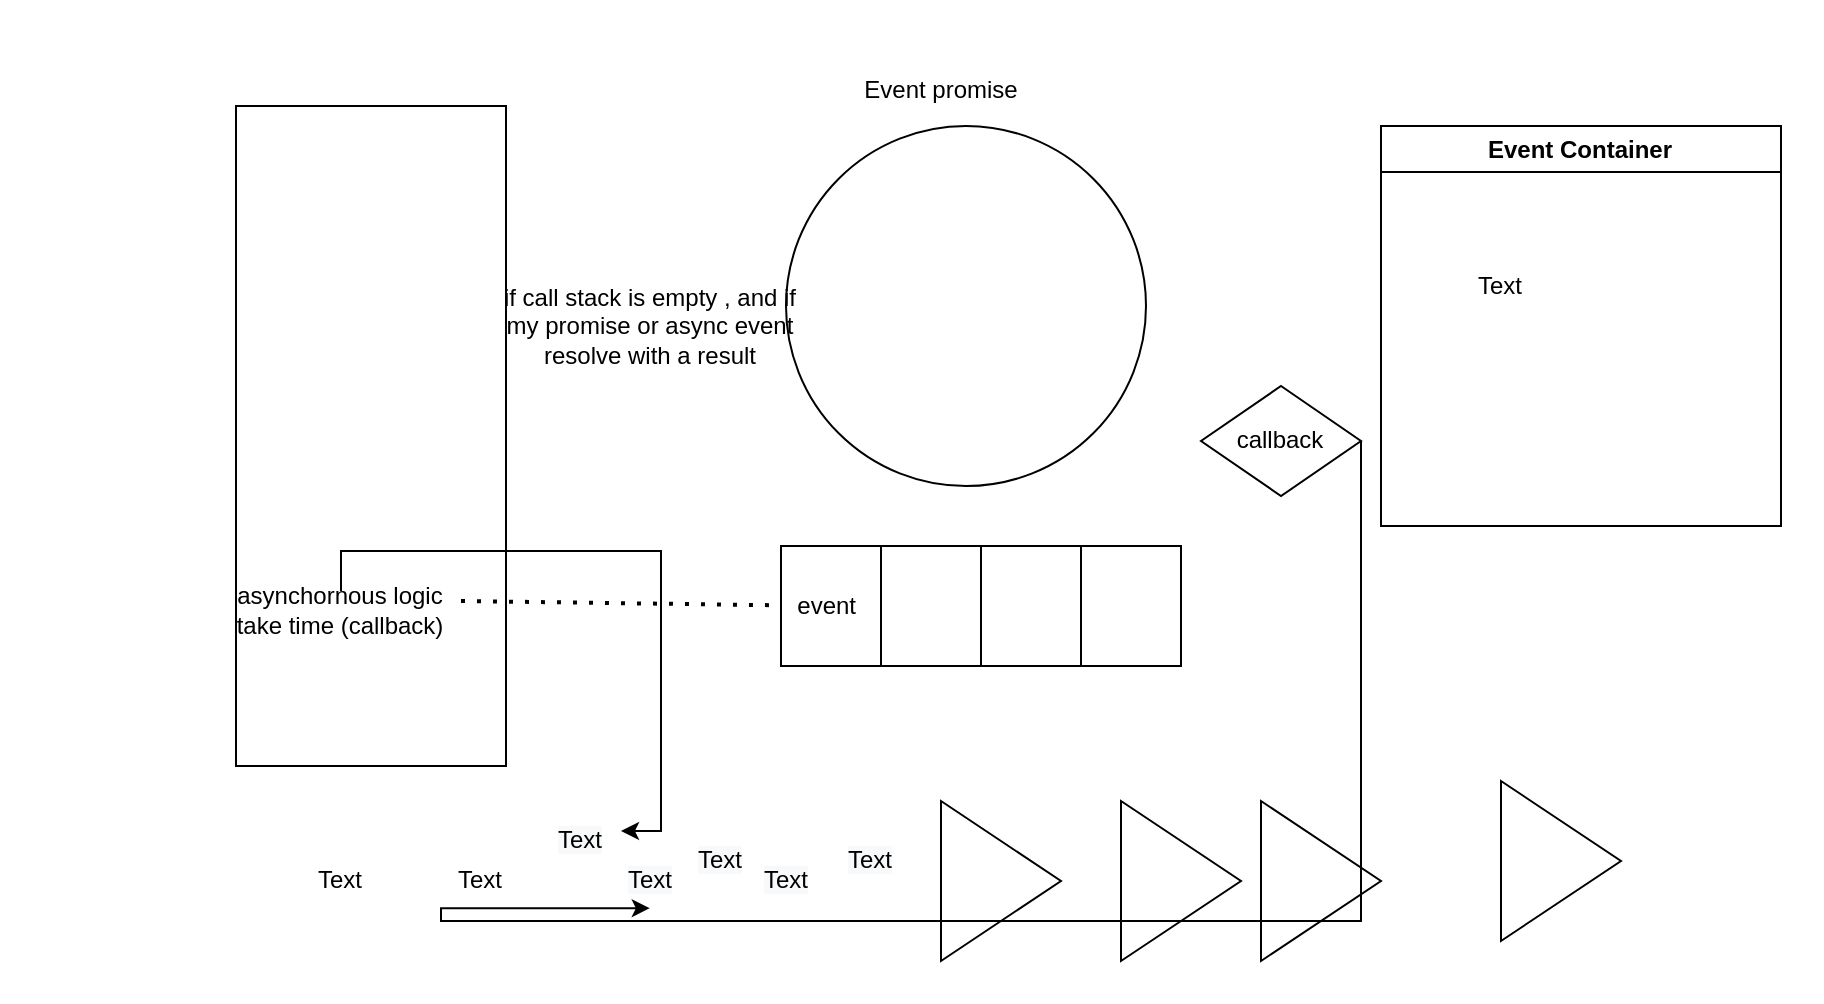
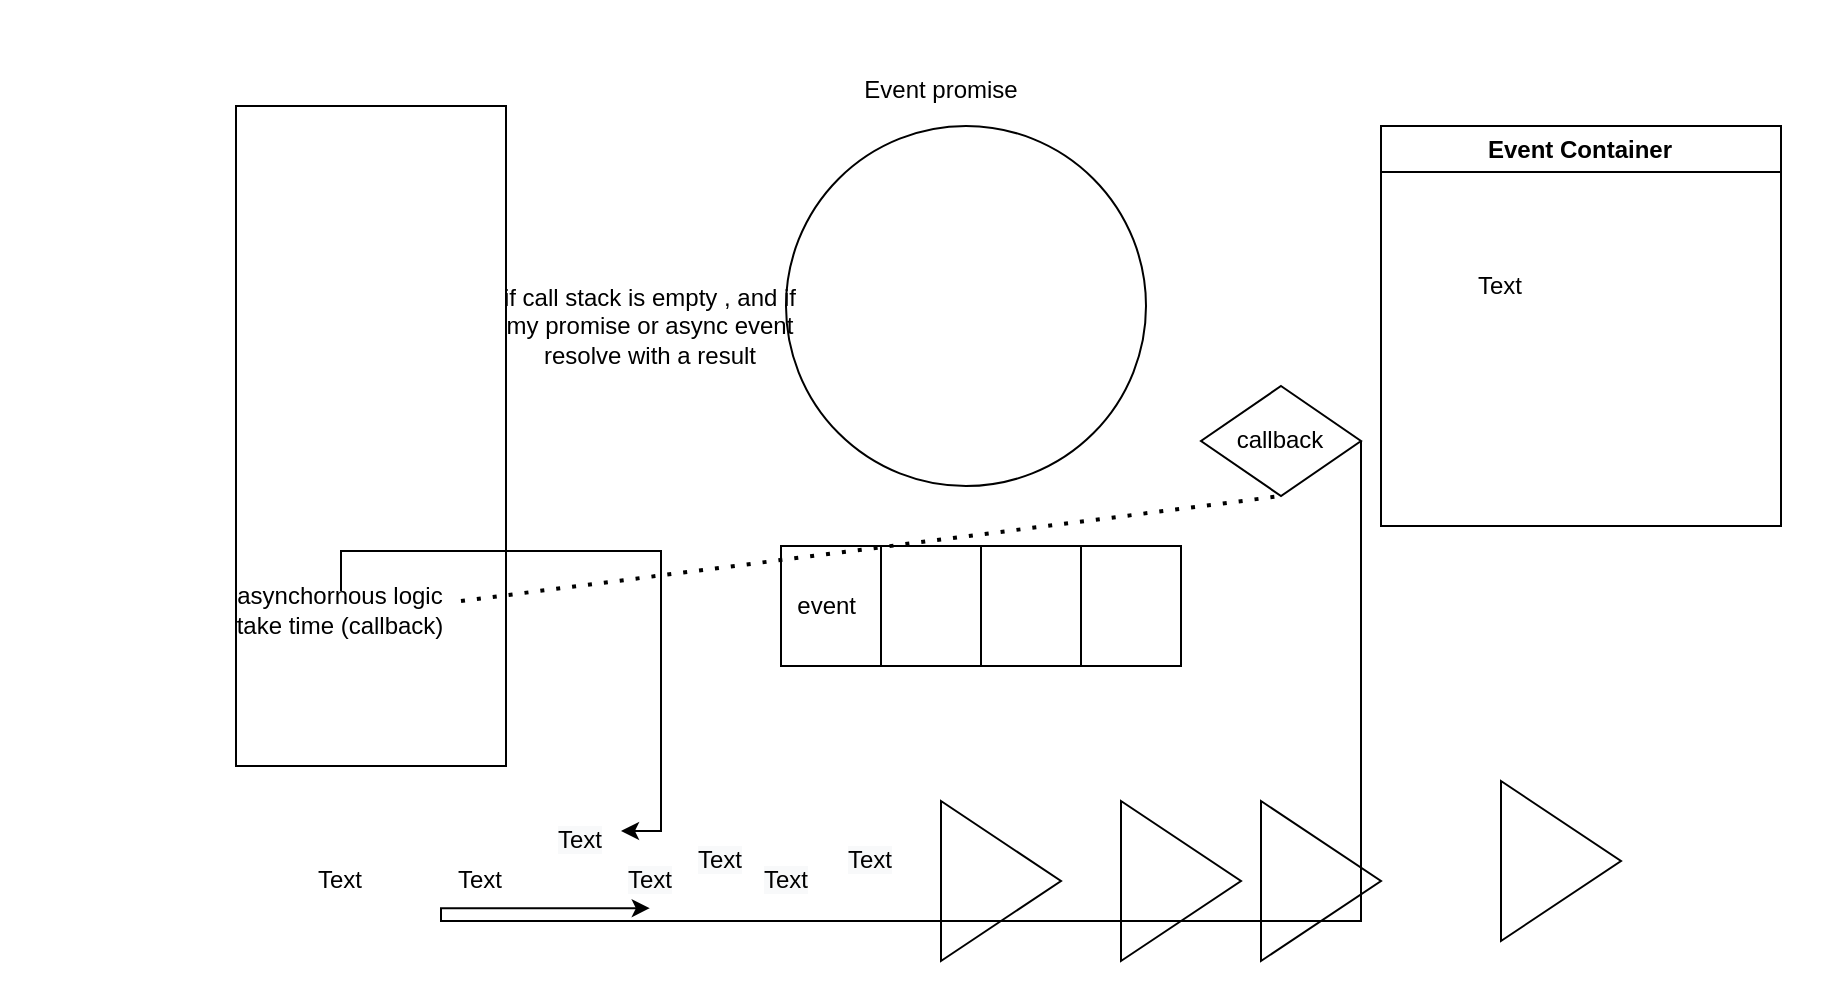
(478, 601) -> (526, 593)
